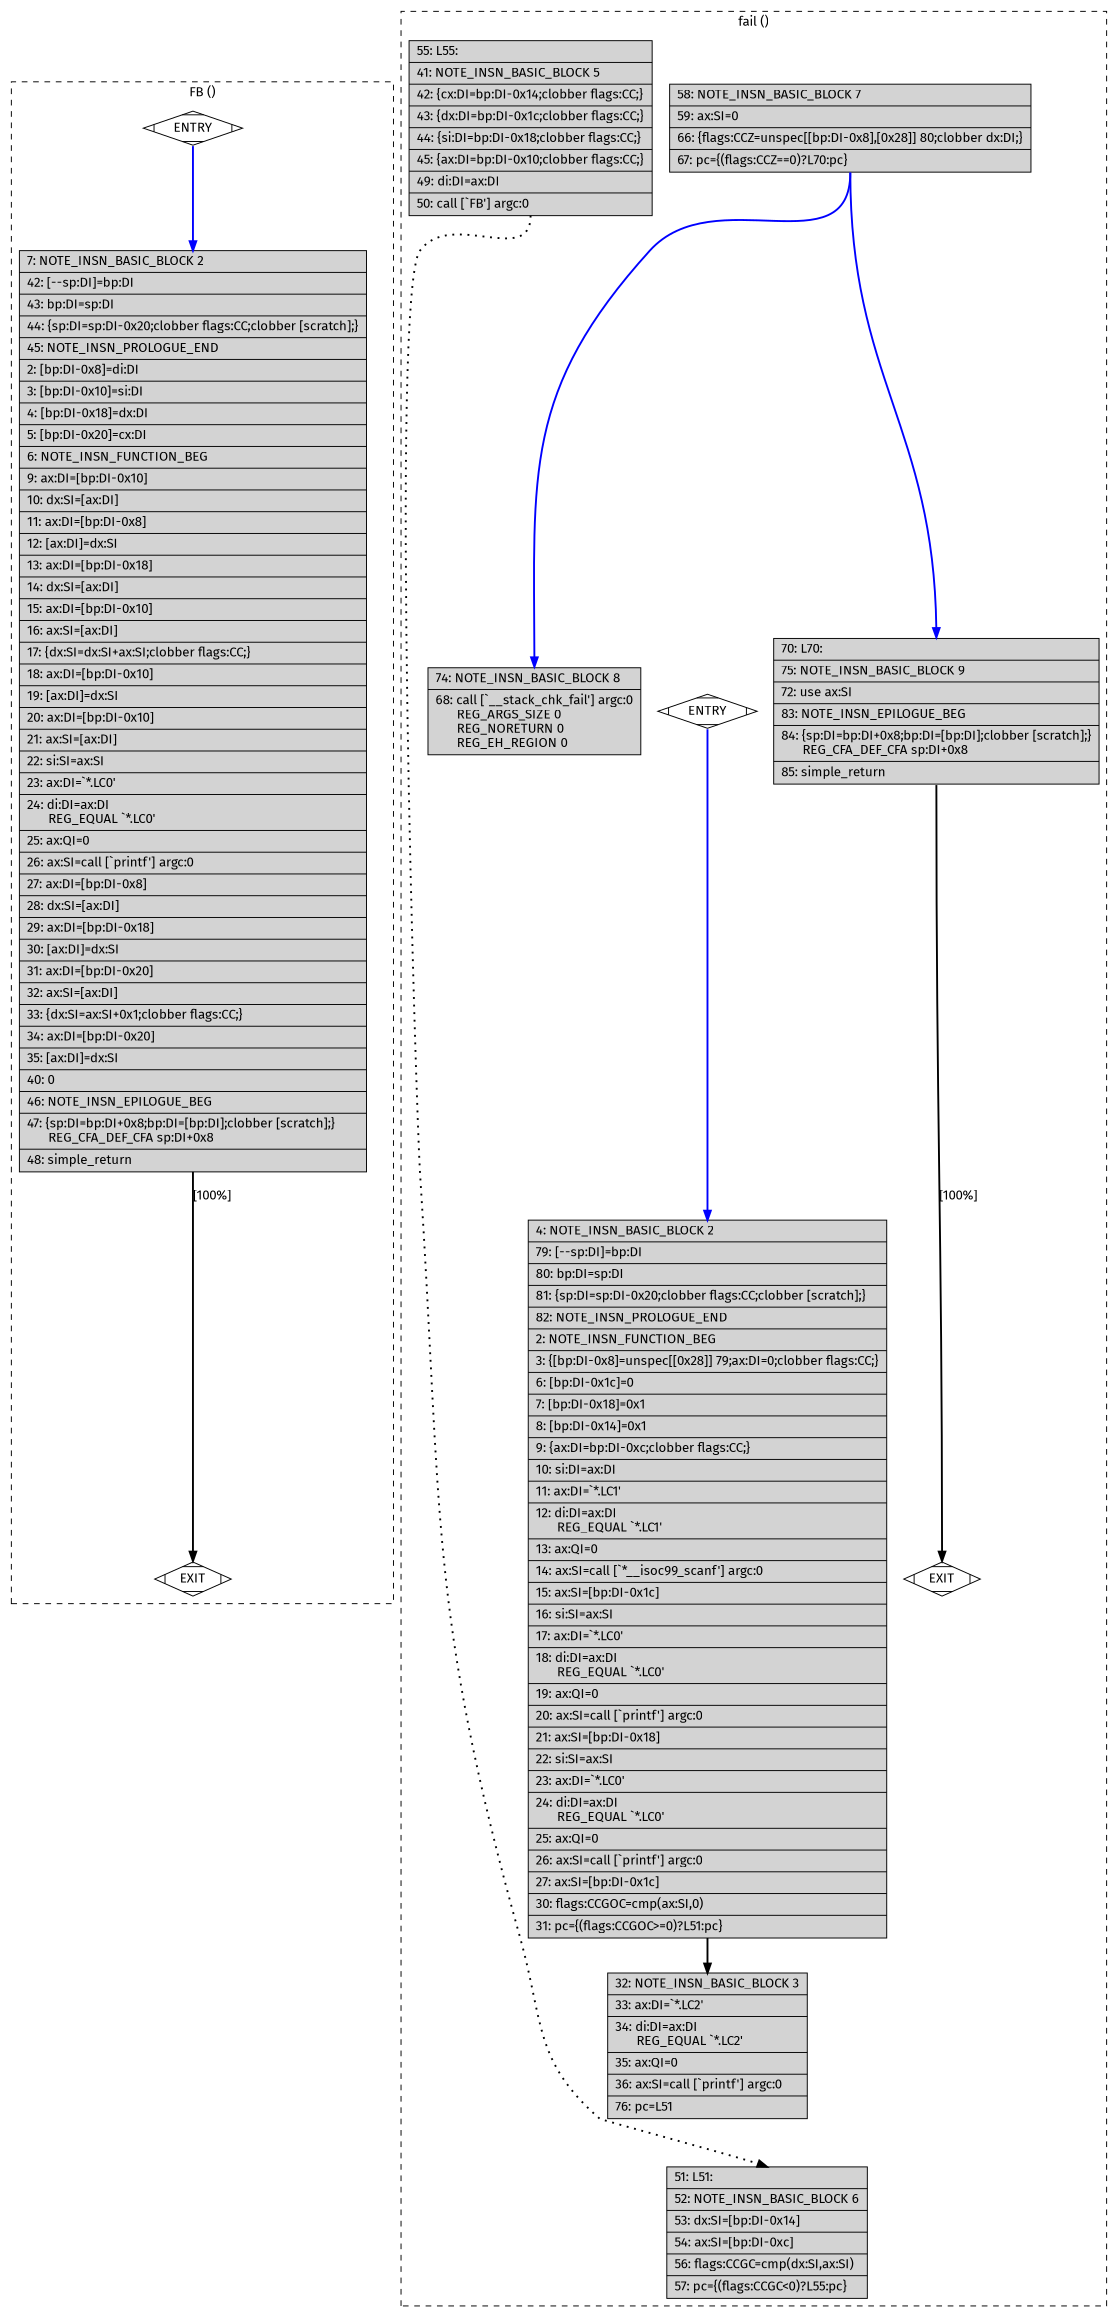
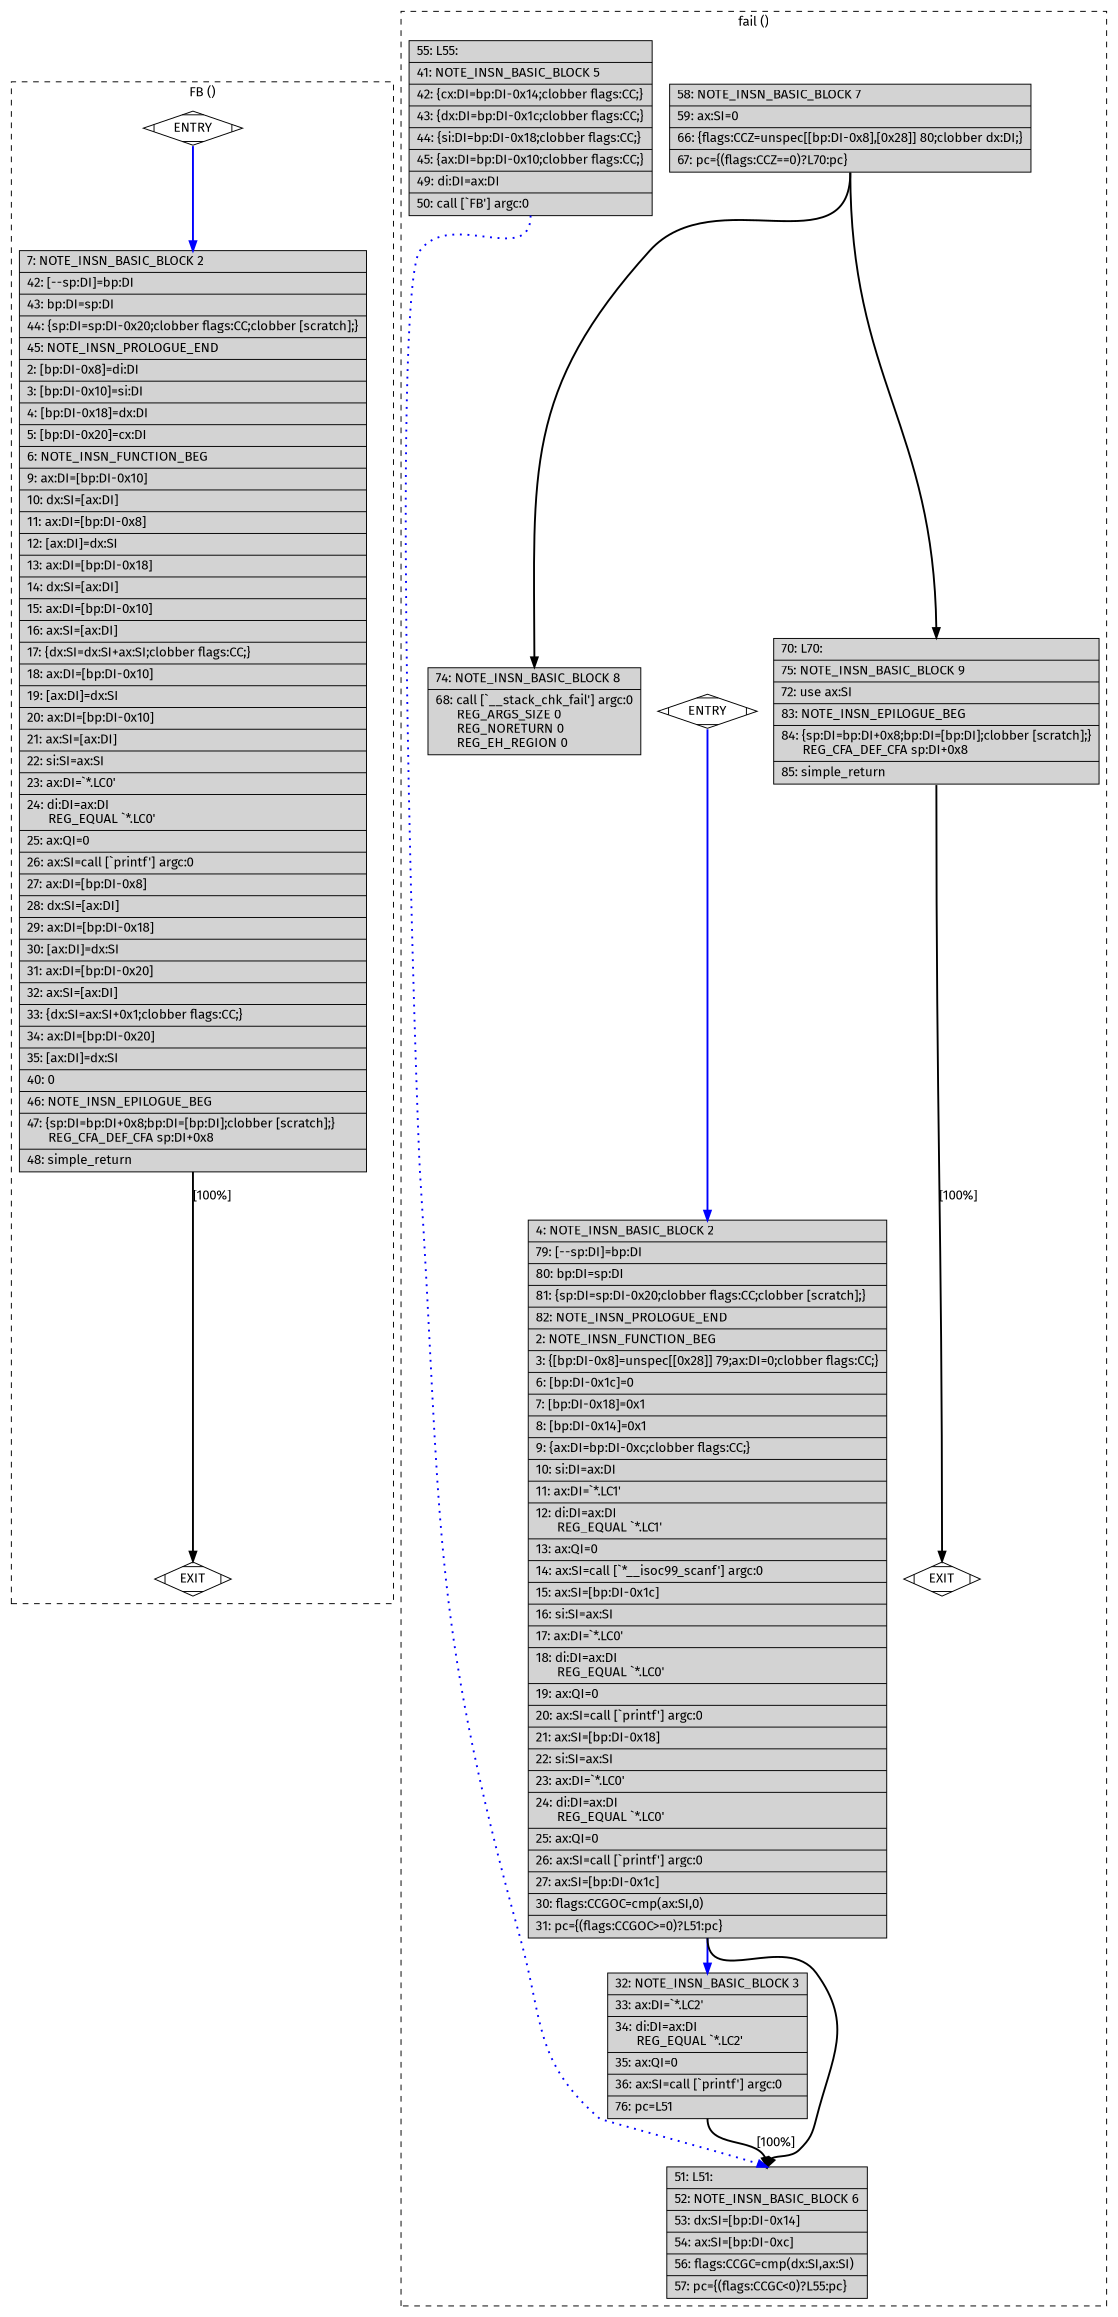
(589, 330) -> (589, 330)
(892, 400) -> (892, 400)
(423, 1217) -> (423, 1217)
(707, 1951) -> (707, 1957)
none -> (835, 2014)
none -> (733, 2142)
